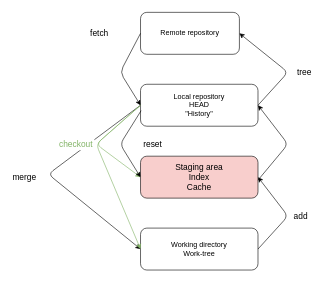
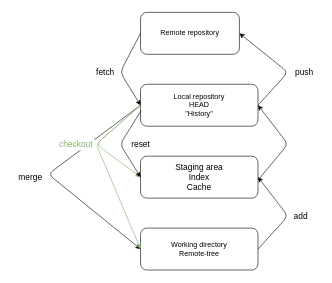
(99, 33) -> (105, 72)
(305, 72) -> (305, 72)
(153, 144) -> (141, 144)
(24, 177) -> (30, 177)
(200, 177) -> (200, 177)
(200, 249) -> (200, 249)
